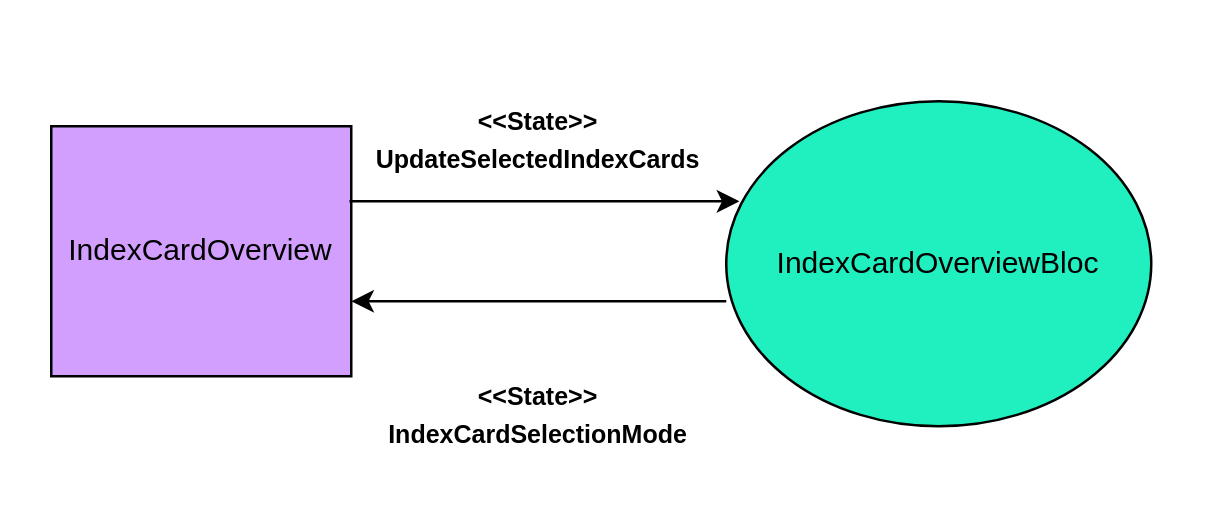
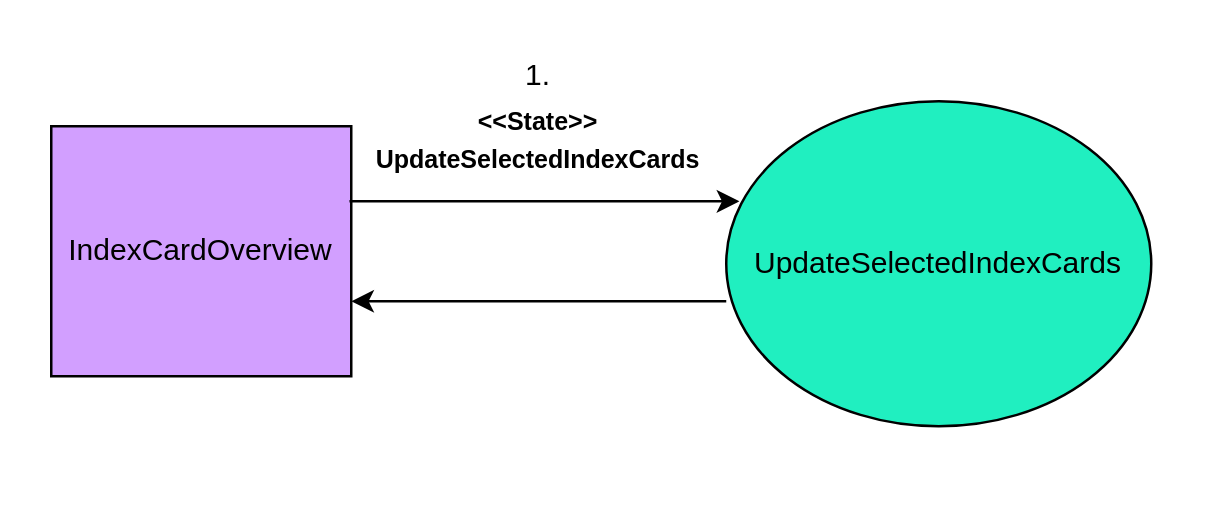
none -> (539, 76)
(939, 264) -> (939, 264)
(539, 414) -> none
